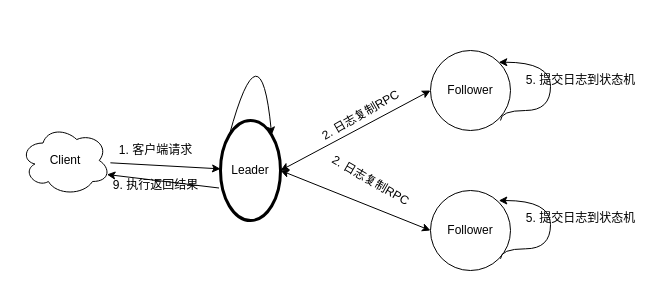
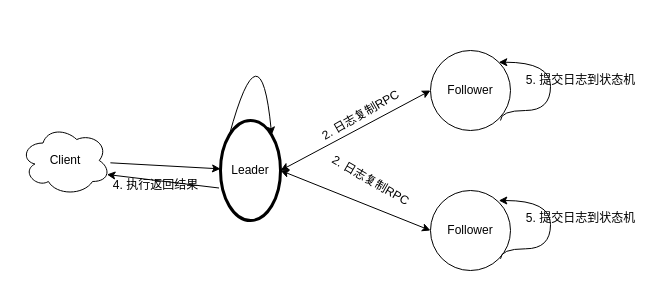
(156, 151) -> none
(156, 186) -> (156, 186)
